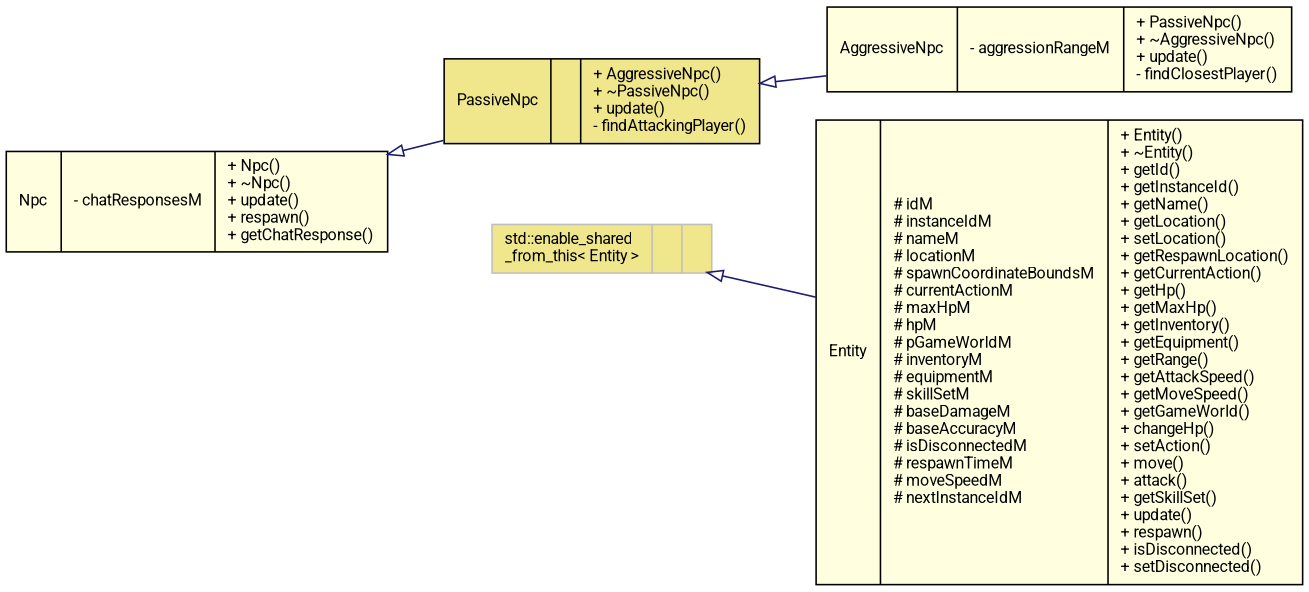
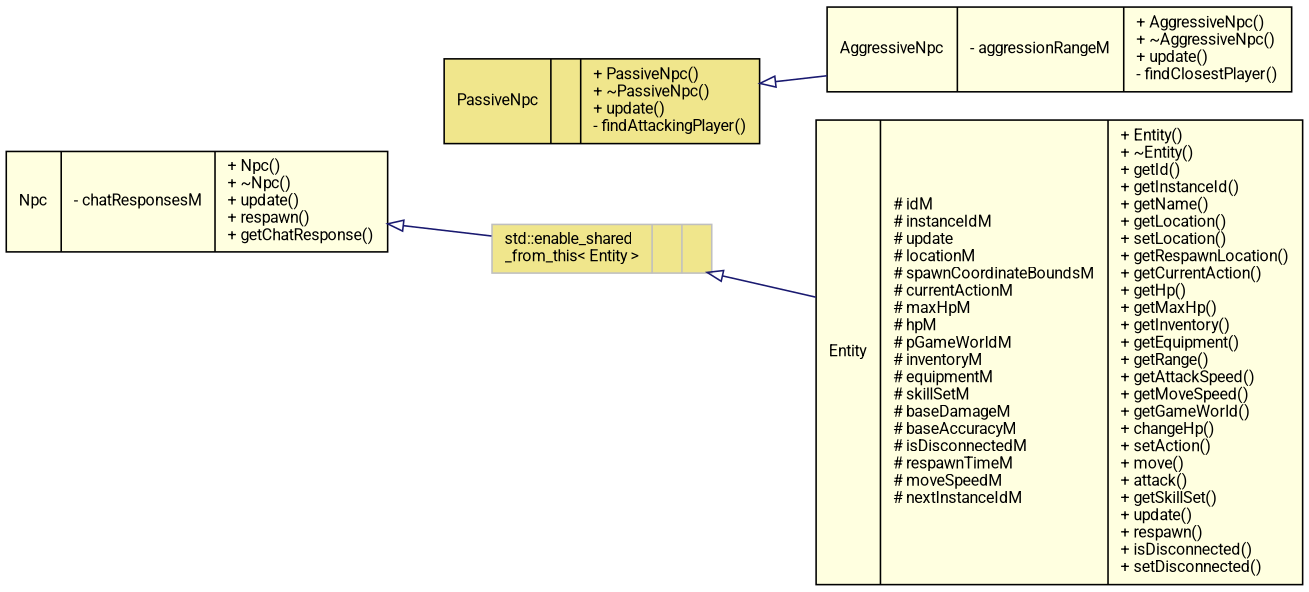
(1190, 23) -> (1201, 23)
(658, 75) -> (647, 75)
(423, 145) -> (448, 231)
(927, 239) -> (924, 239)
